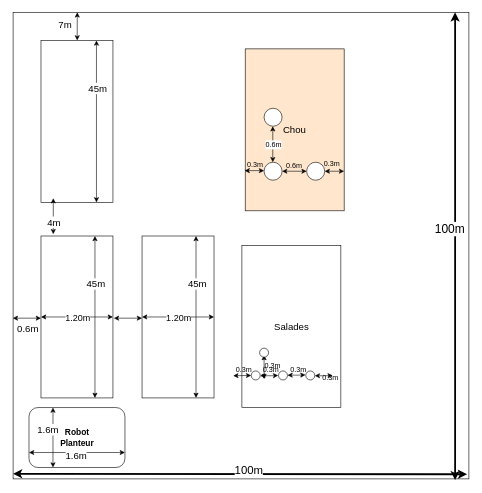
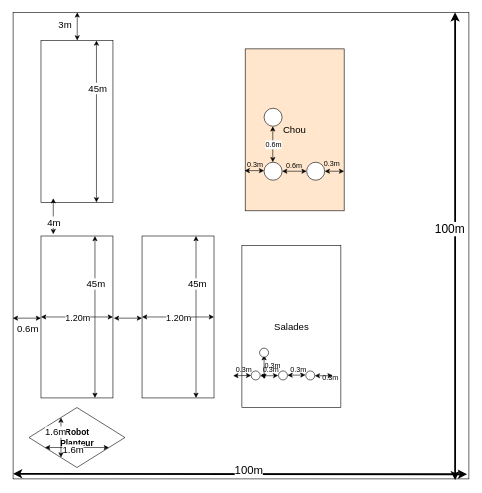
(65, 24) -> (65, 24)
(77, 438) -> (77, 438)
